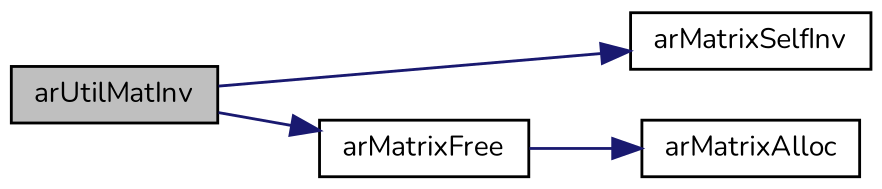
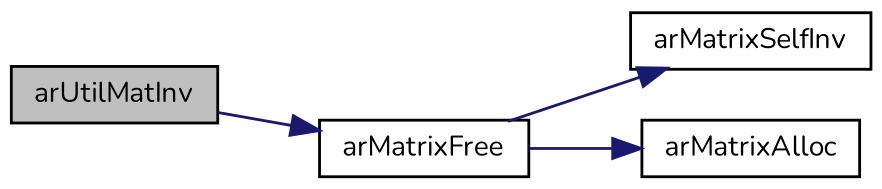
(410, 70) -> (574, 99)
